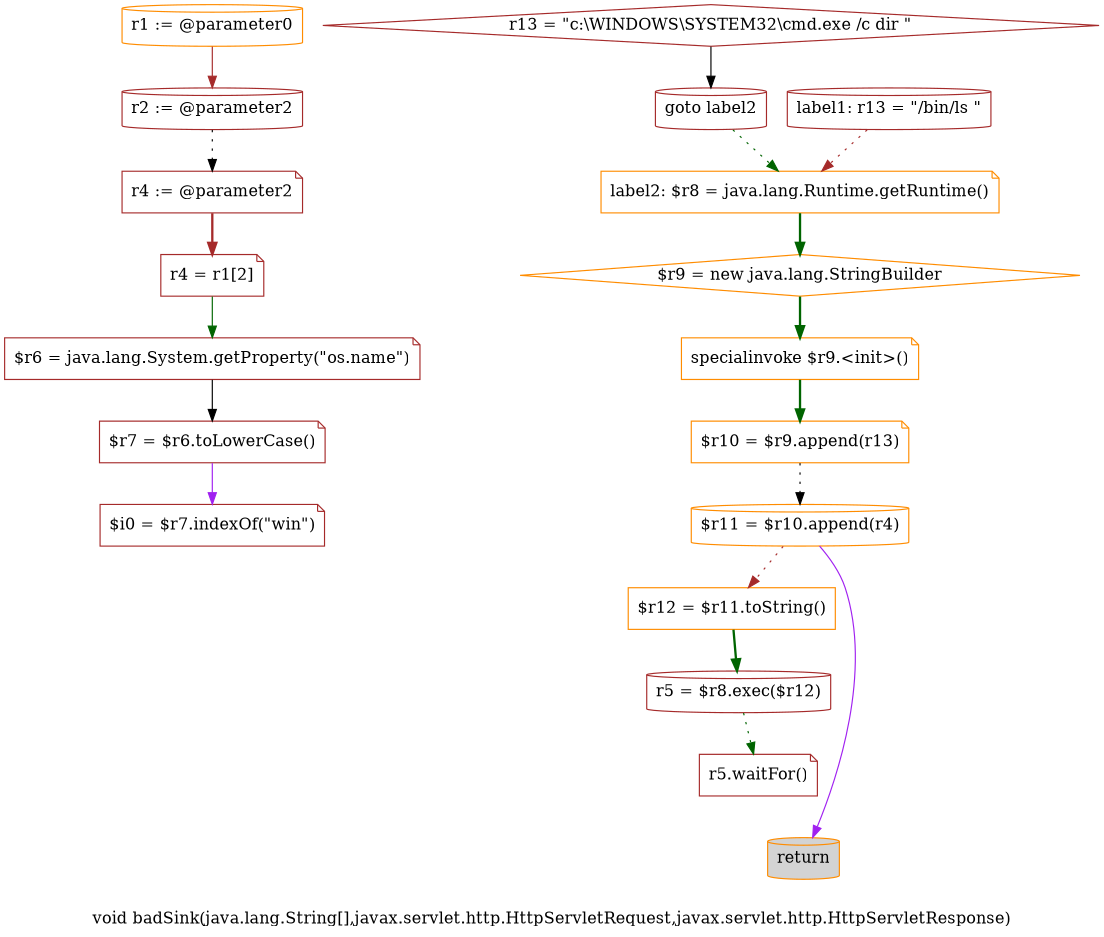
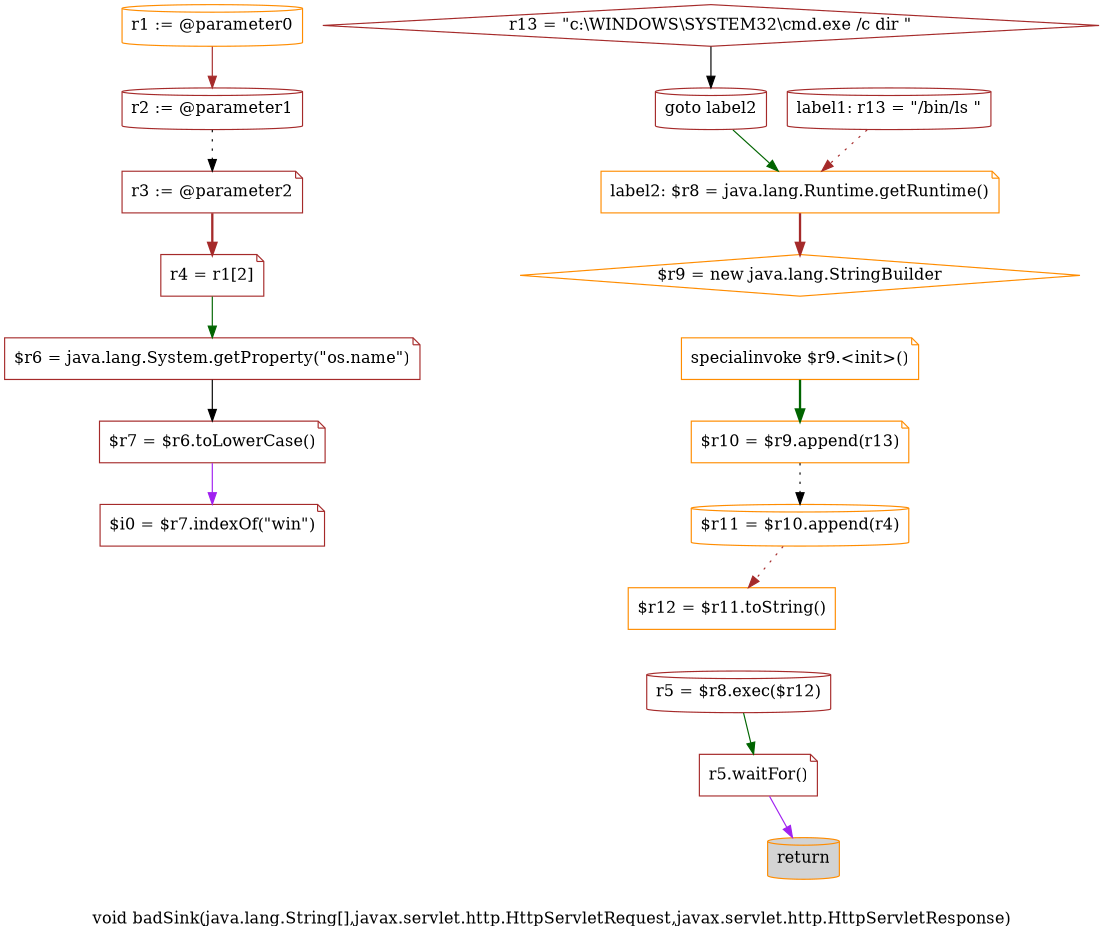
(212, 109) -> (212, 109)
(751, 147) -> (751, 147)
(212, 192) -> (212, 192)
(800, 228) -> (800, 228)
(800, 311) -> none
(735, 645) -> none
(854, 685) -> (778, 812)
(747, 728) -> (747, 728)
